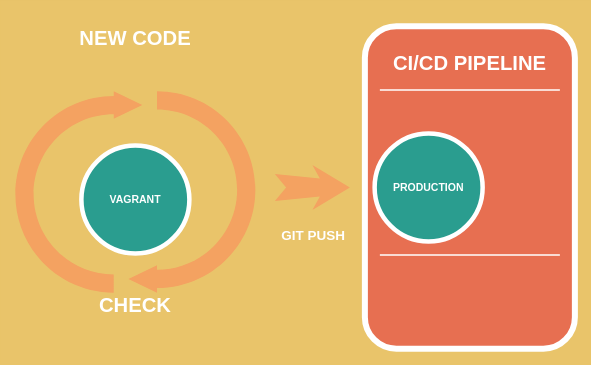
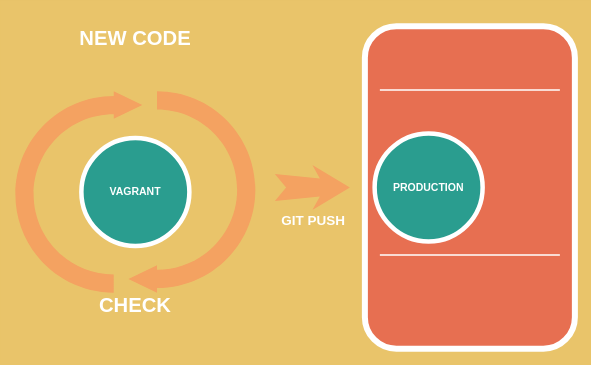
(470, 63) -> none
(135, 199) -> (135, 192)
(313, 235) -> (313, 220)
